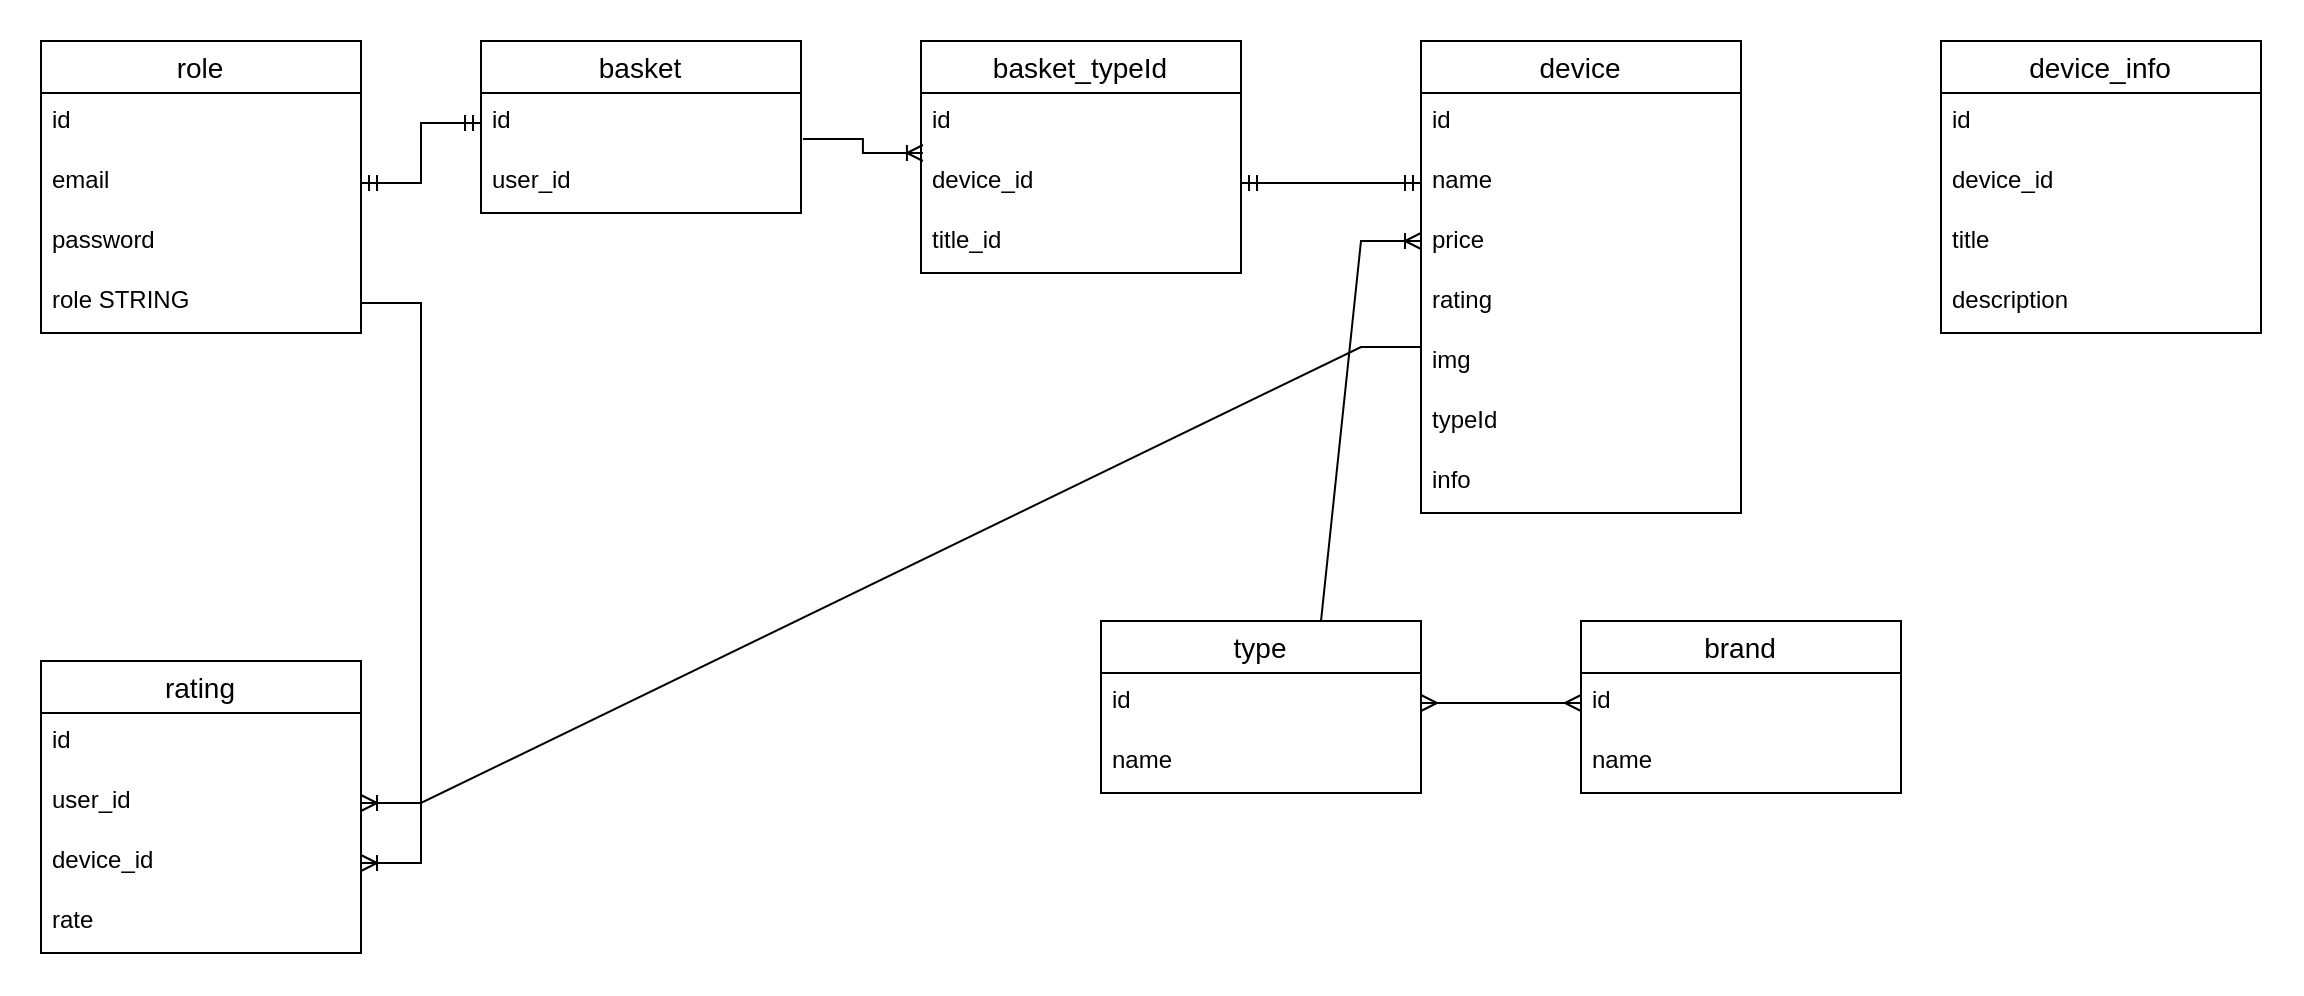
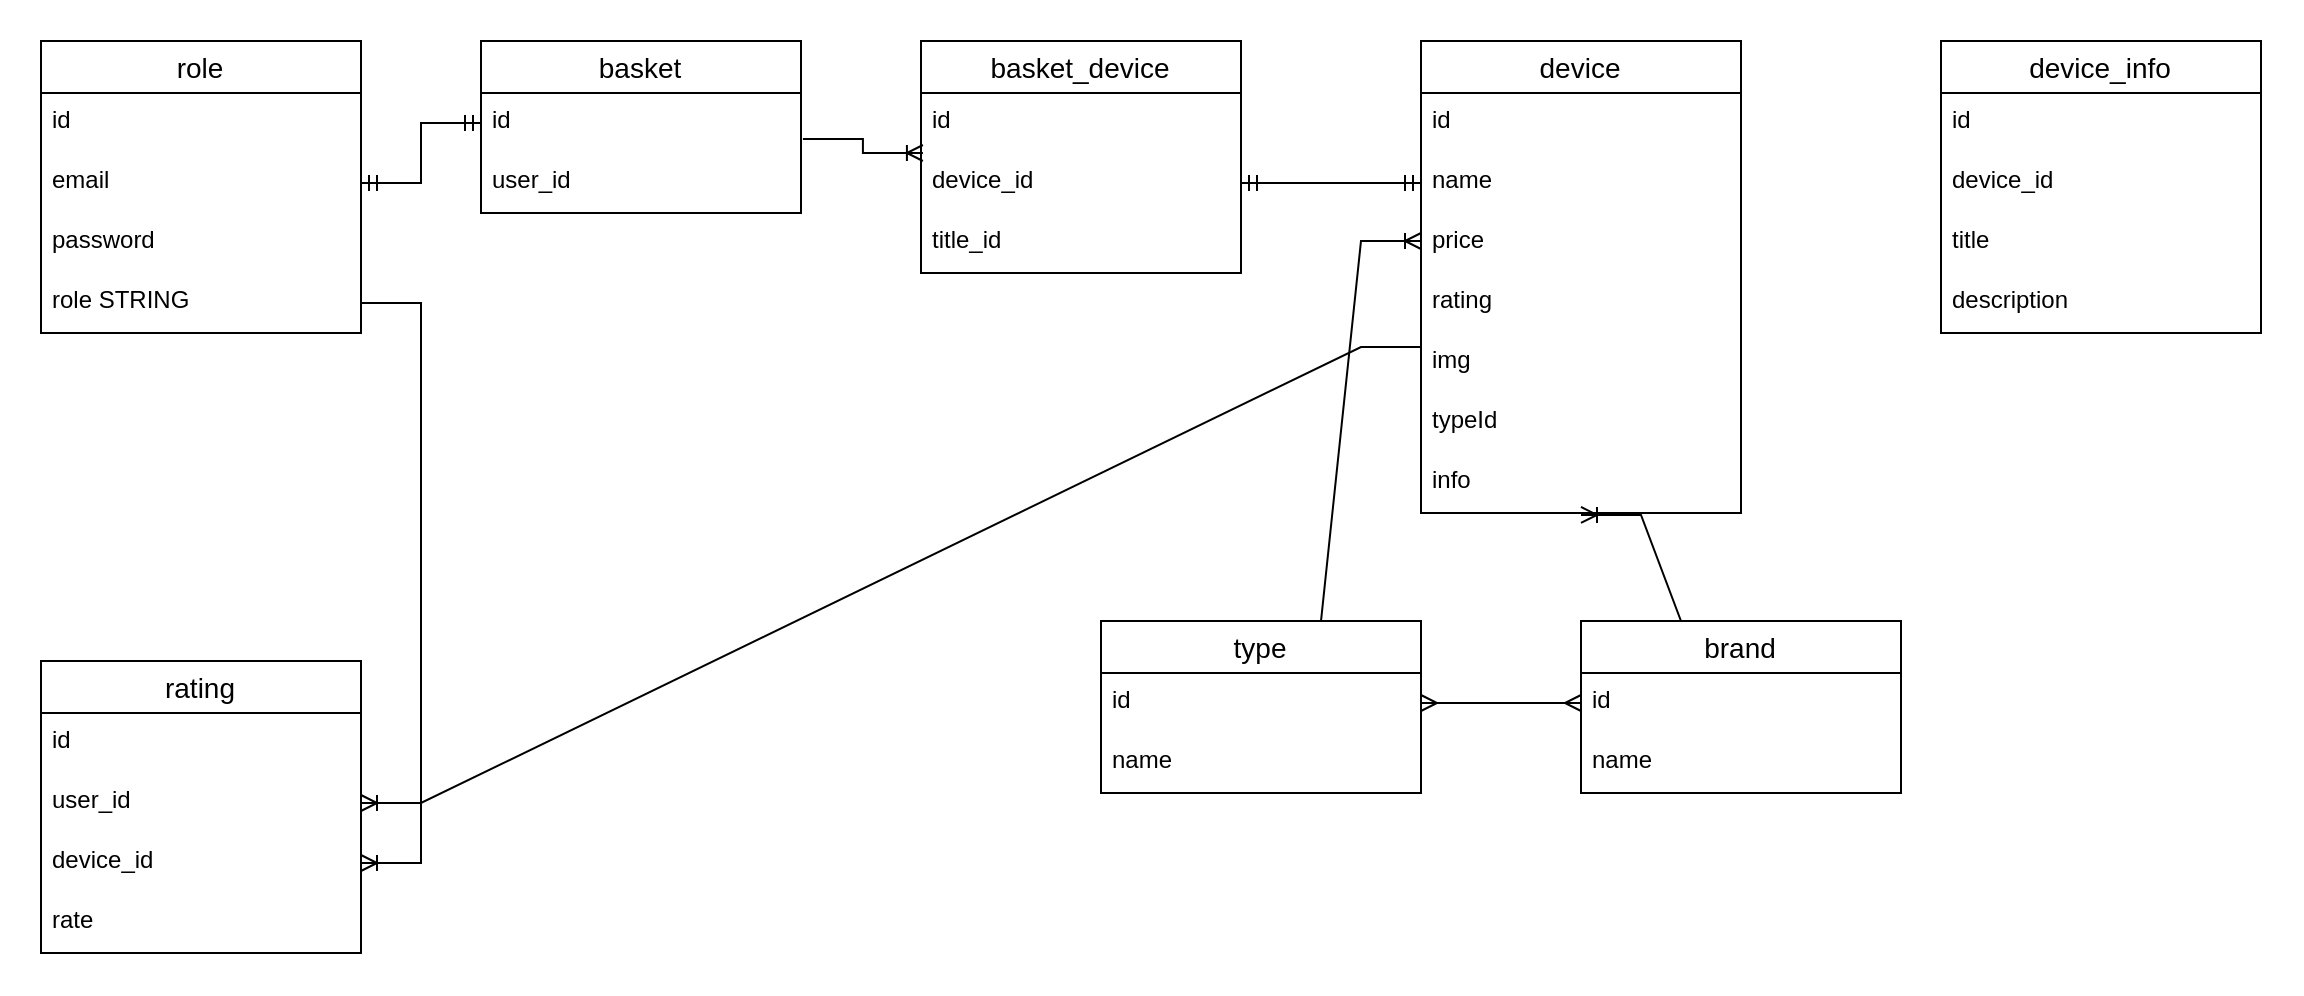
(1080, 69) -> (1080, 69)
none -> (1662, 569)
